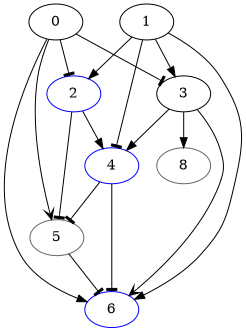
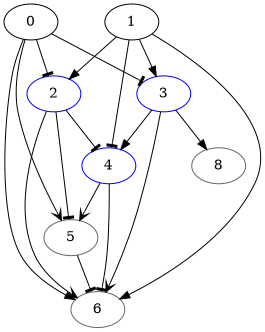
(184, 94) -> (164, 94)
(90, 125) -> (80, 128)
(86, 200) -> (92, 197)
none -> (25, 208)
(112, 310) -> (98, 310)
